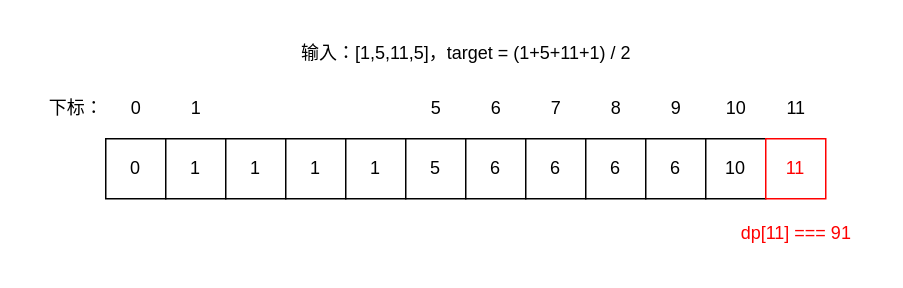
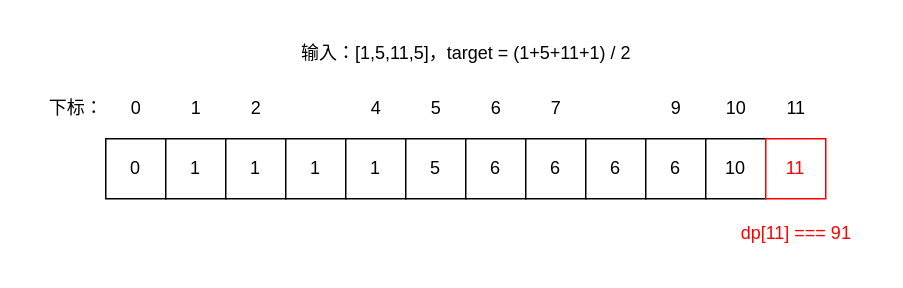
none -> (256, 109)
none -> (376, 109)
(616, 109) -> none
